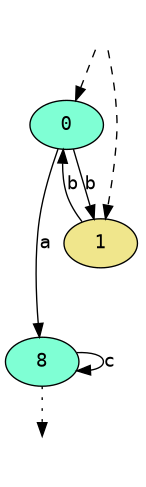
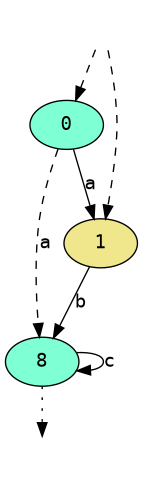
(91, 184) -> (91, 184)
(67, 194) -> (75, 296)
(38, 235) -> (38, 235)
